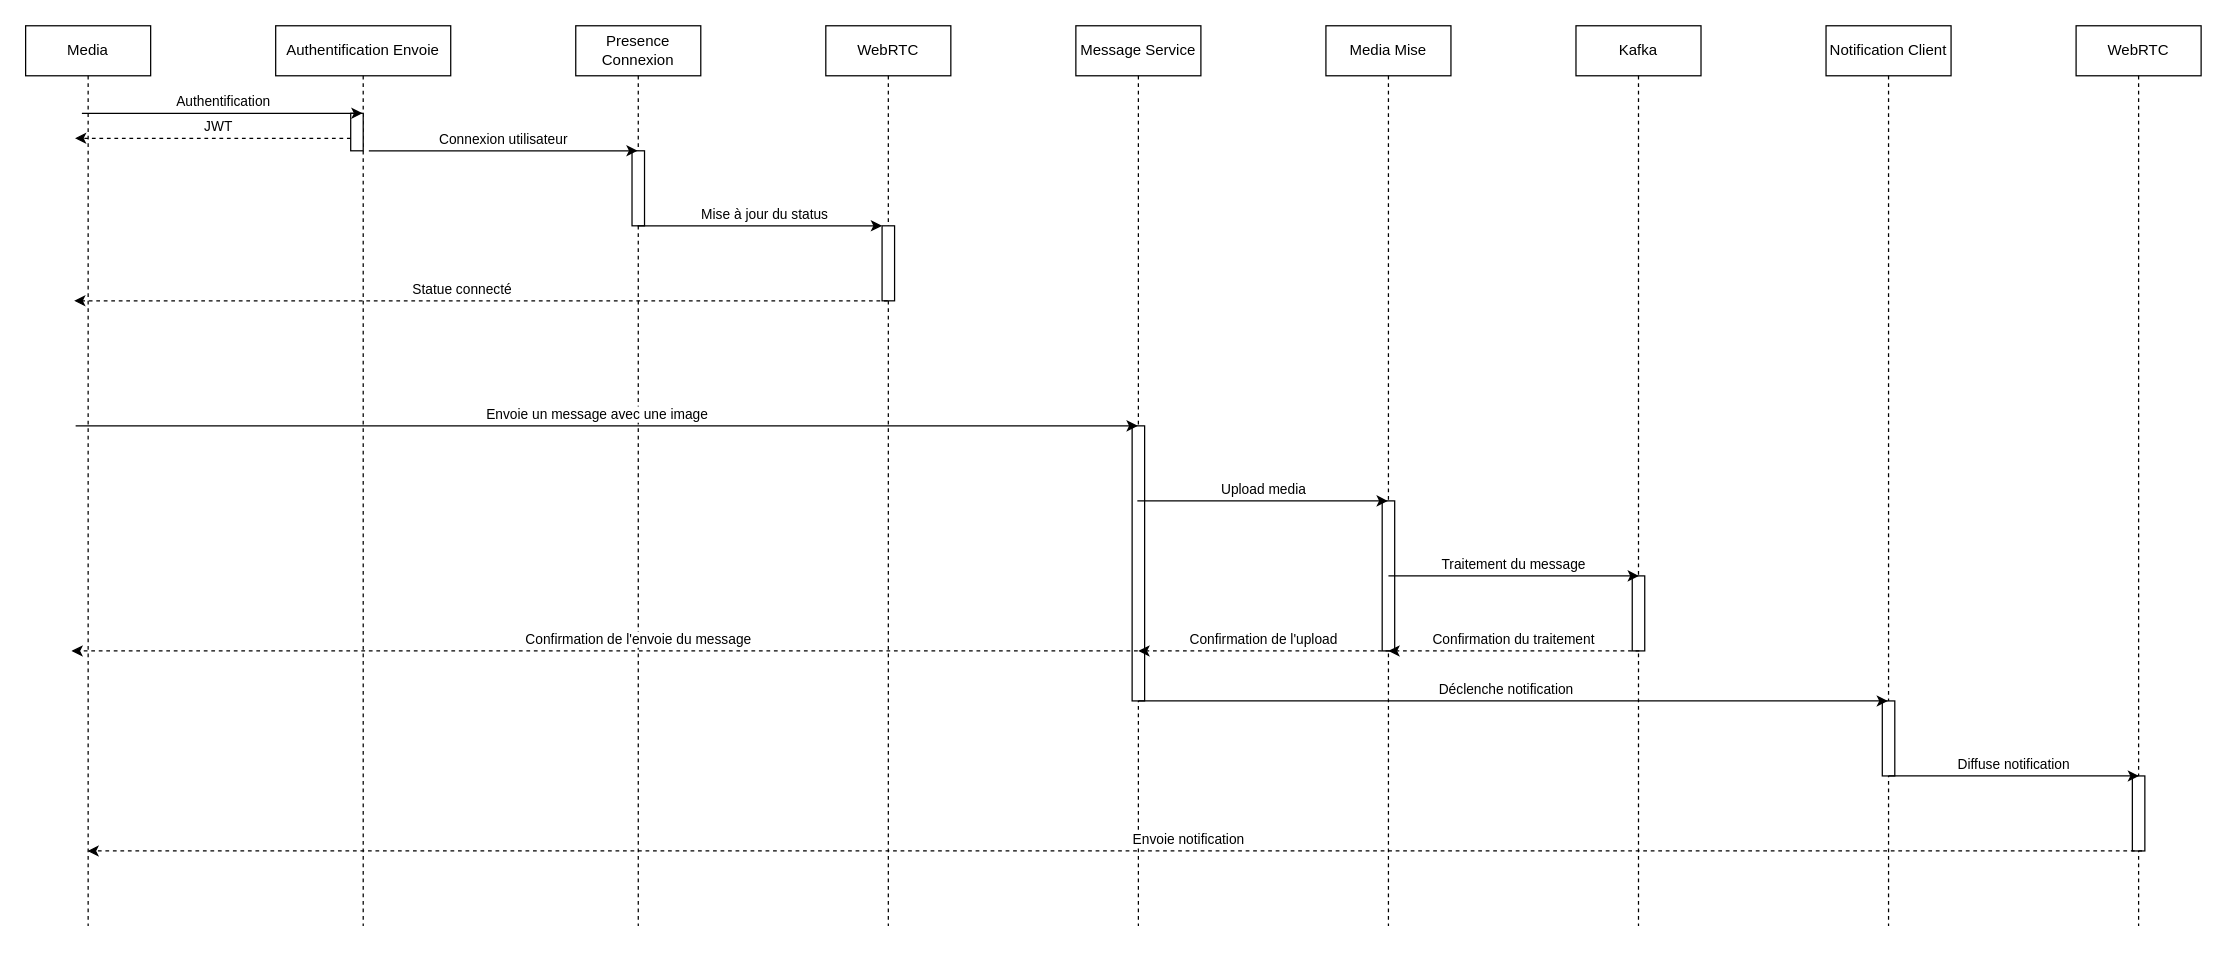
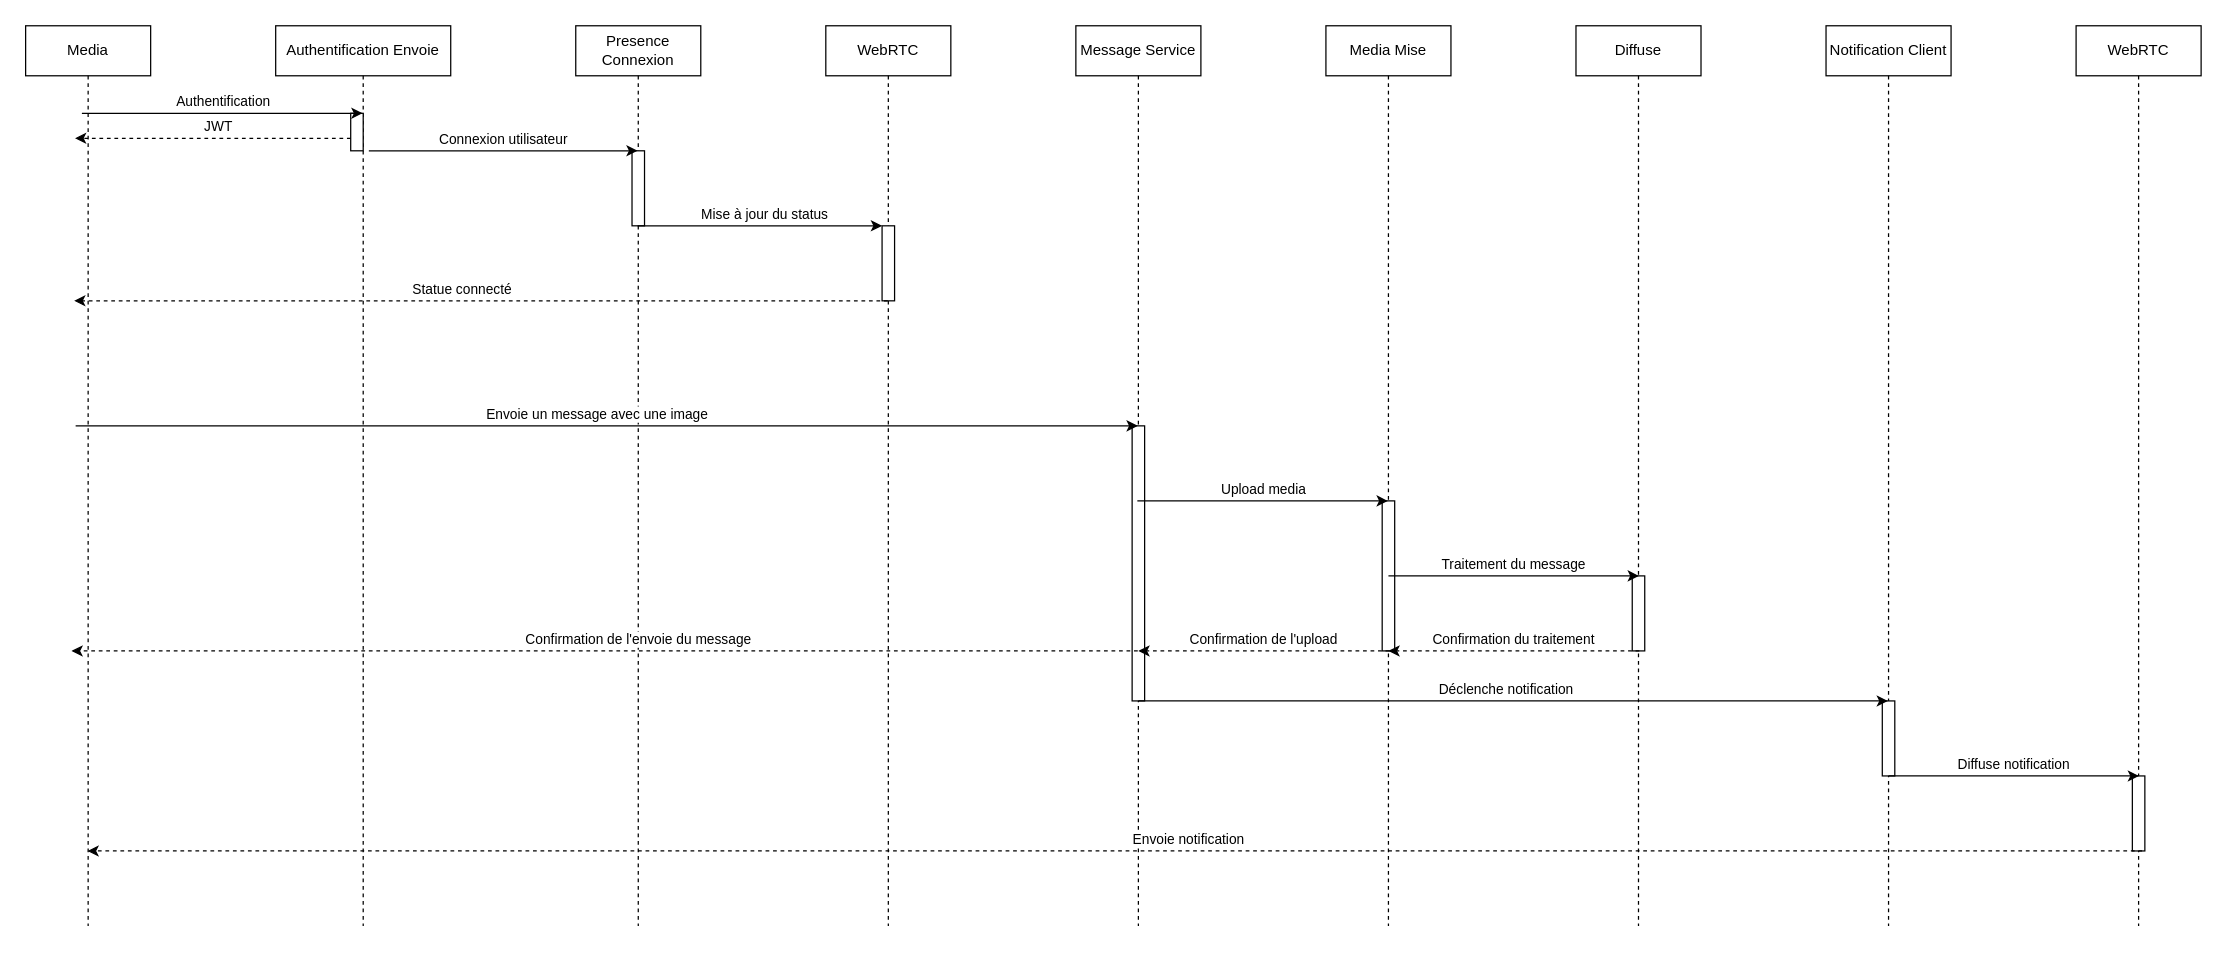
(1638, 51) -> (1638, 51)
